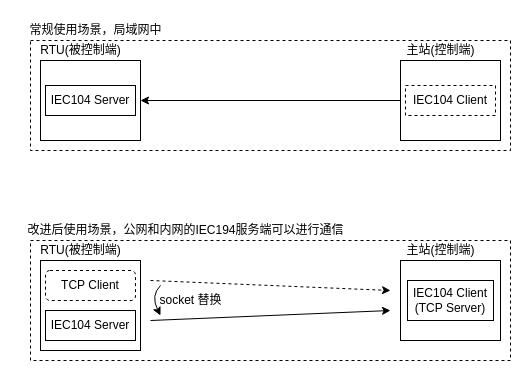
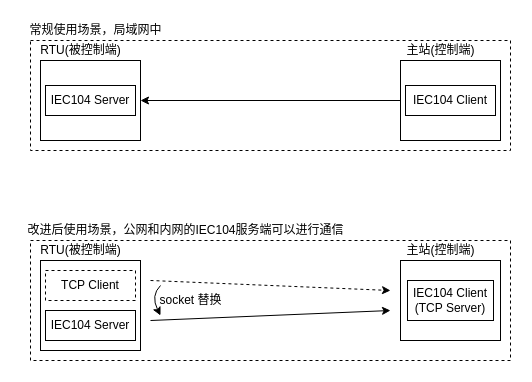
(451, 101) -> (451, 101)
(186, 231) -> (186, 231)
(91, 286) -> (91, 286)
